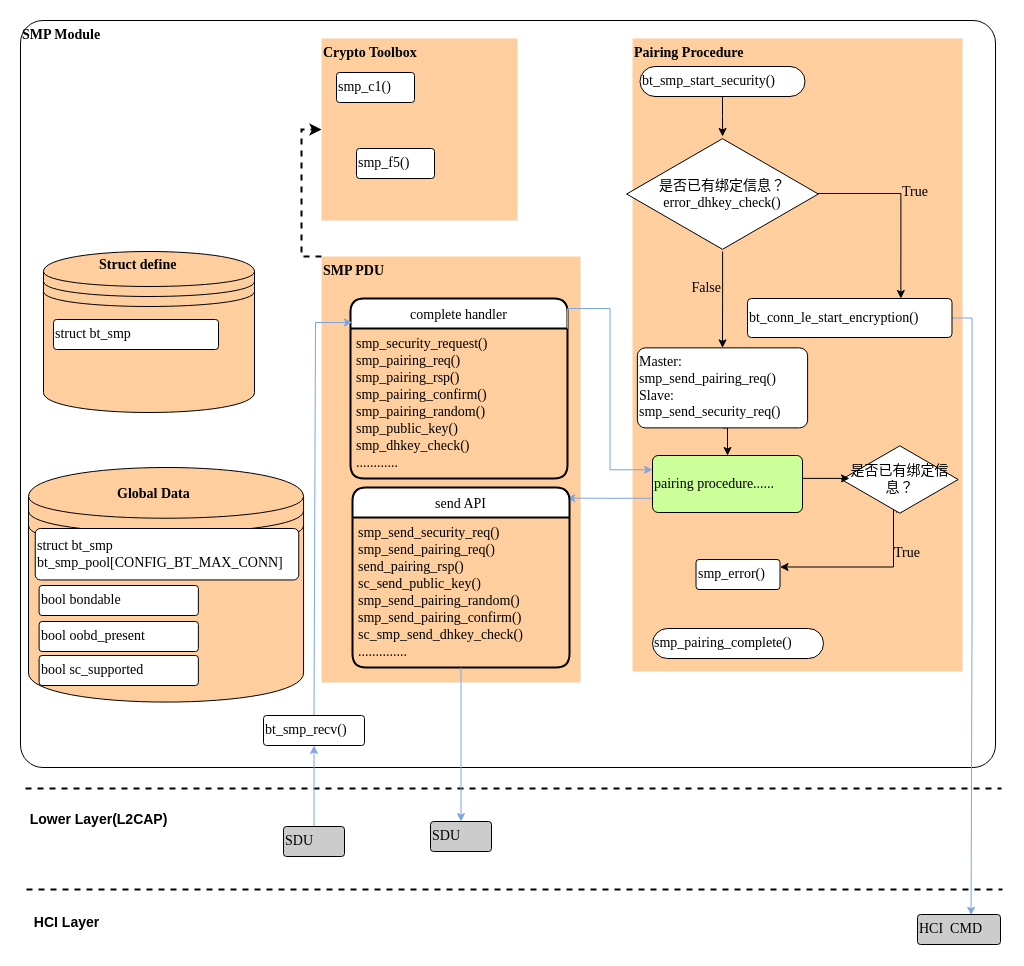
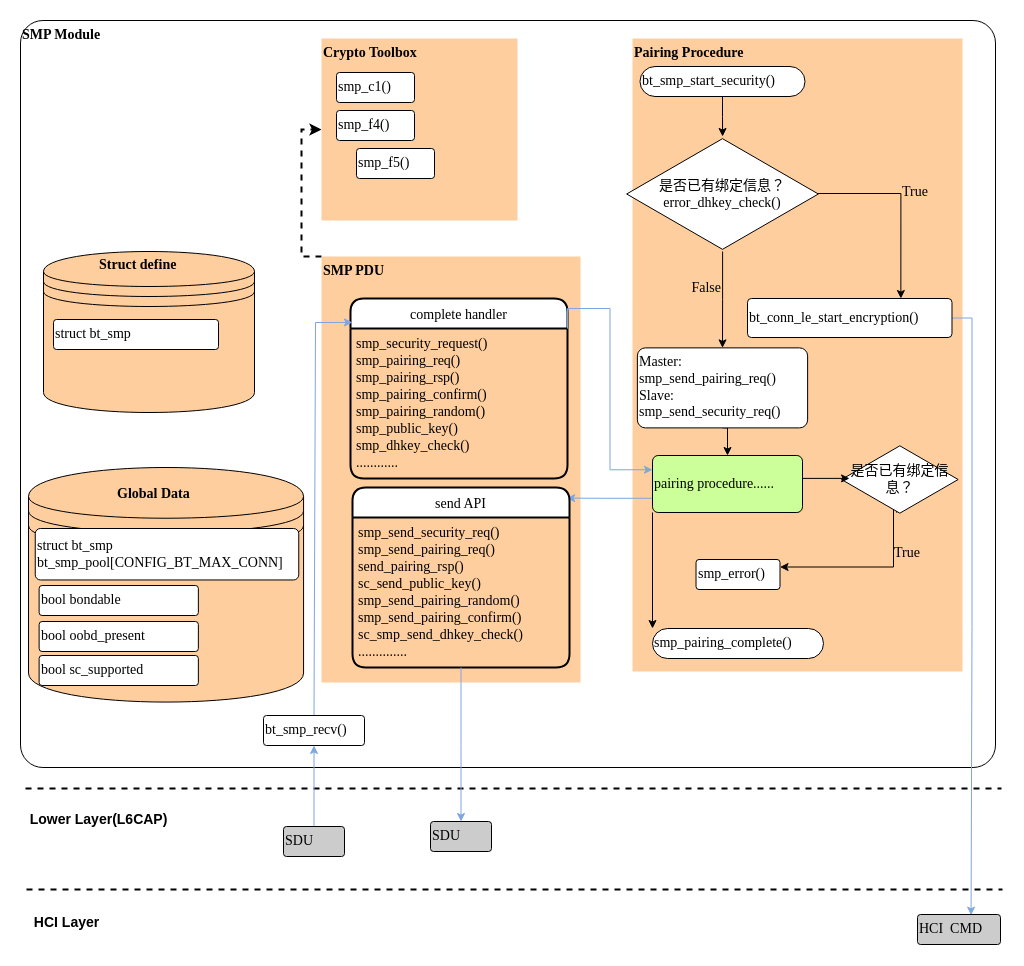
none -> (376, 126)
none -> (653, 567)
(99, 820) -> (99, 820)
